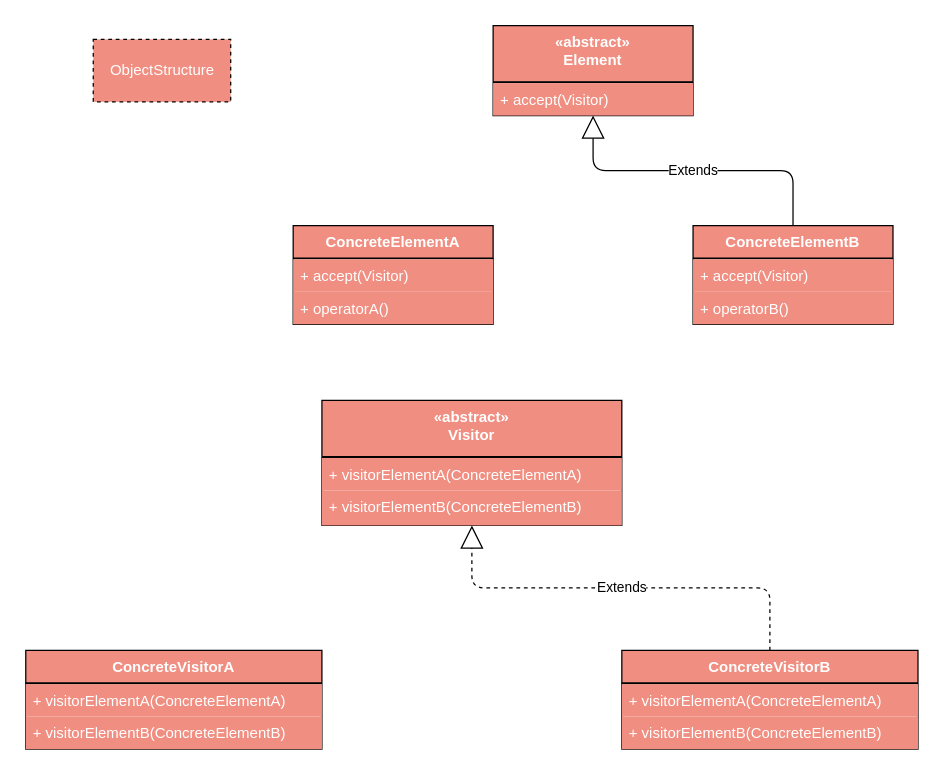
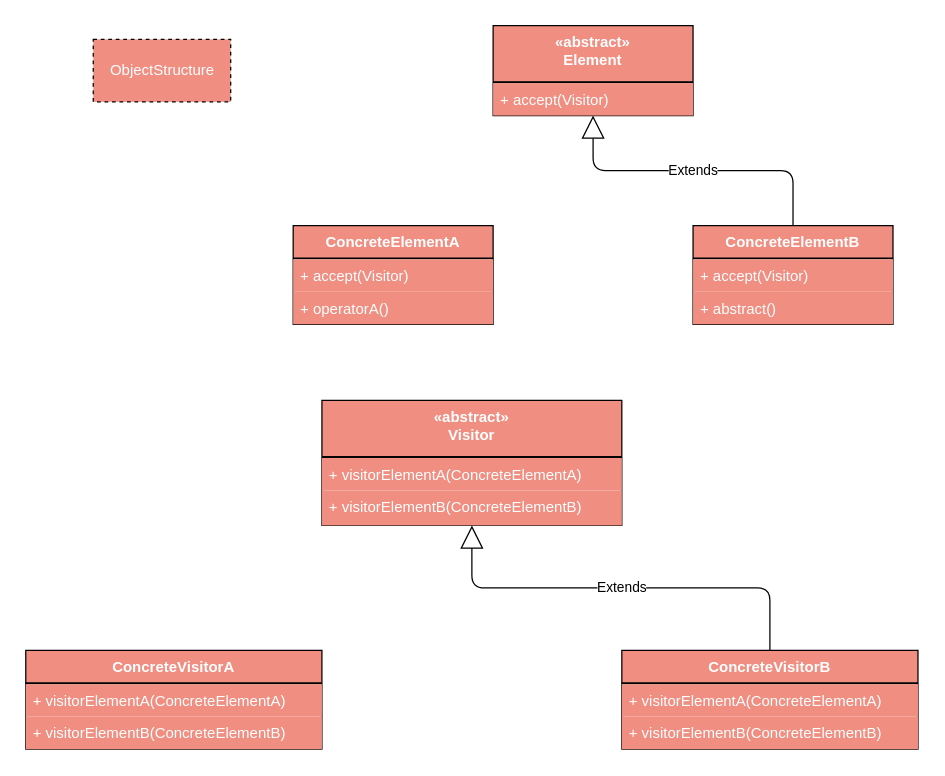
(753, 309) -> (748, 309)
(732, 588) -> (732, 588)
